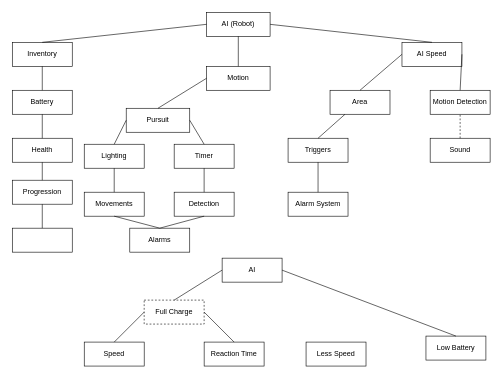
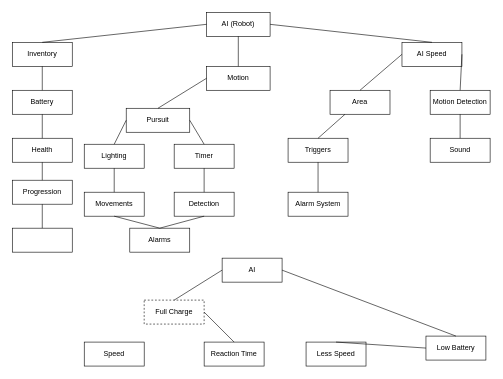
(461, 126) -> (461, 126)
(129, 327) -> none
none -> (381, 345)
